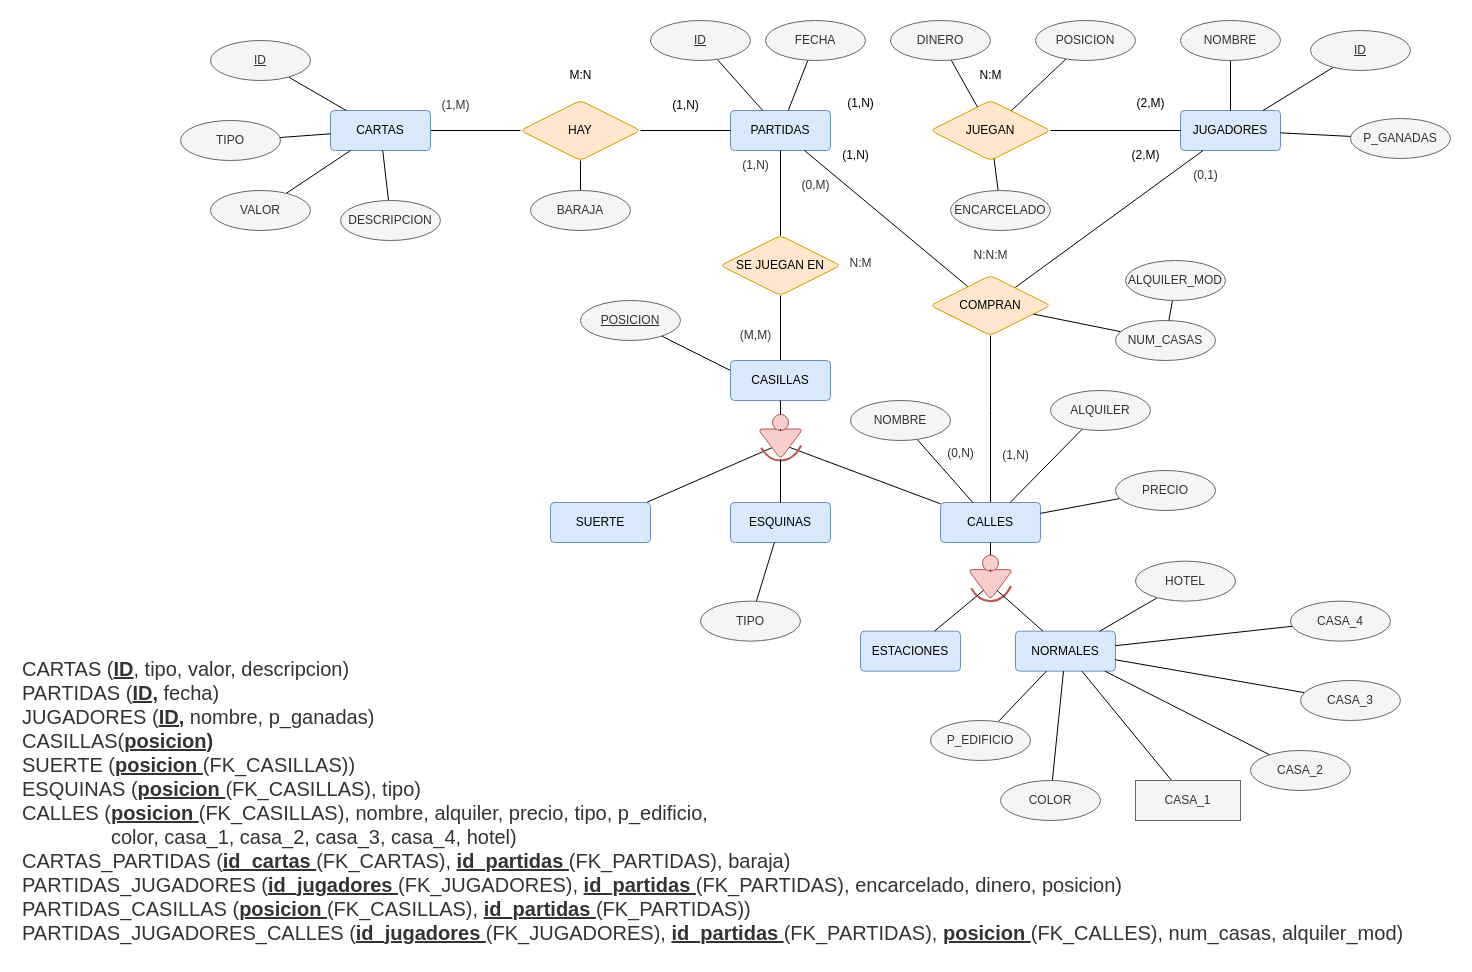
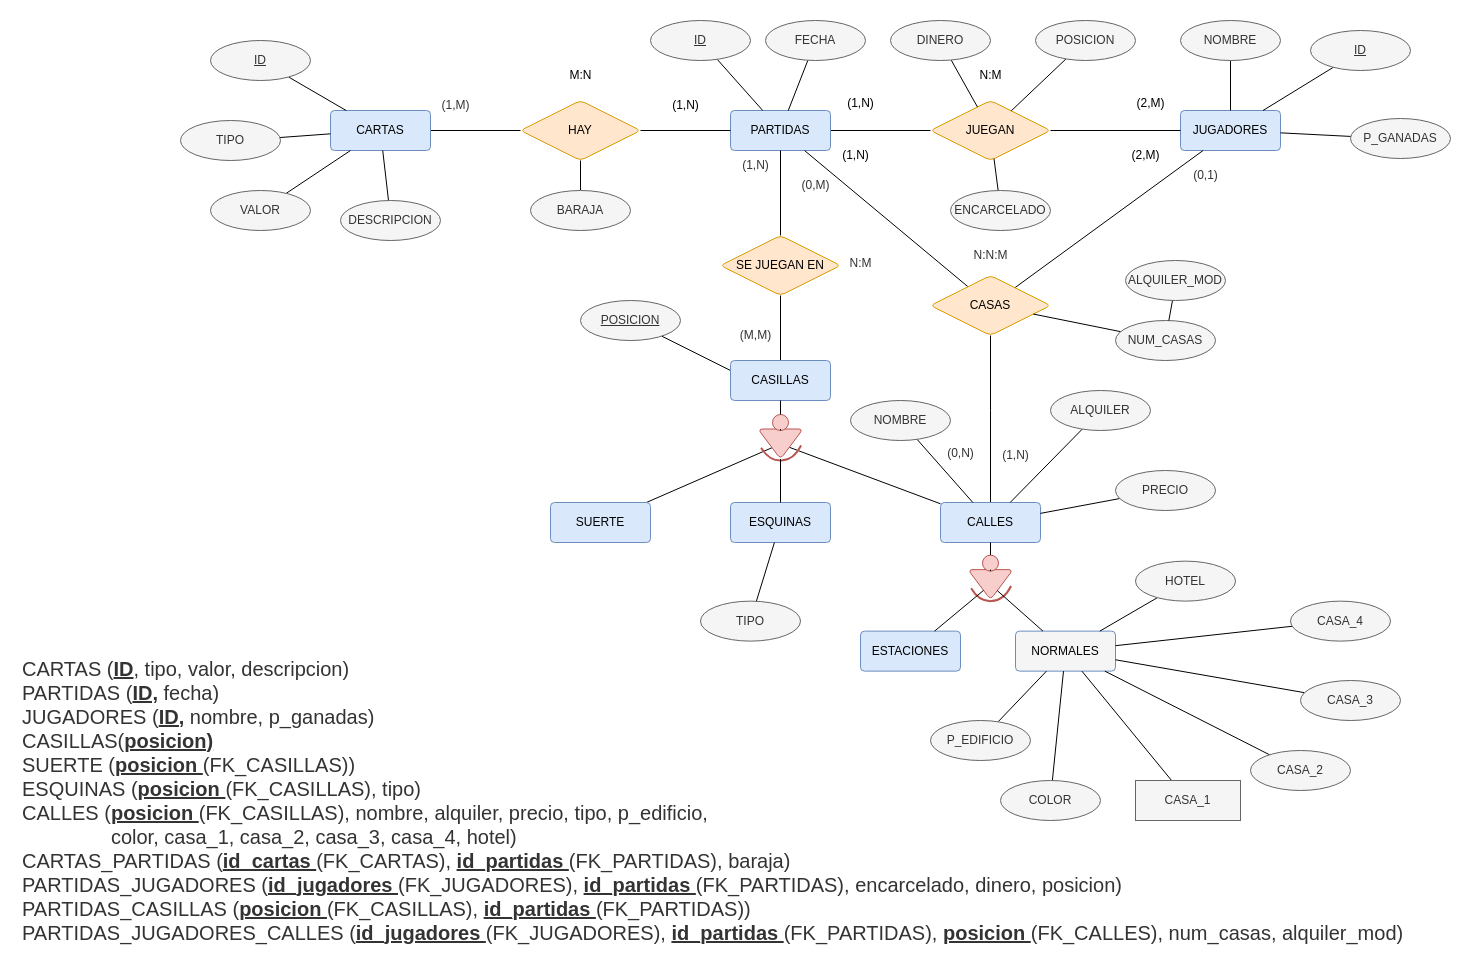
none -> (881, 131)
(991, 306) -> (991, 306)
(1066, 651) -> (1066, 651)
